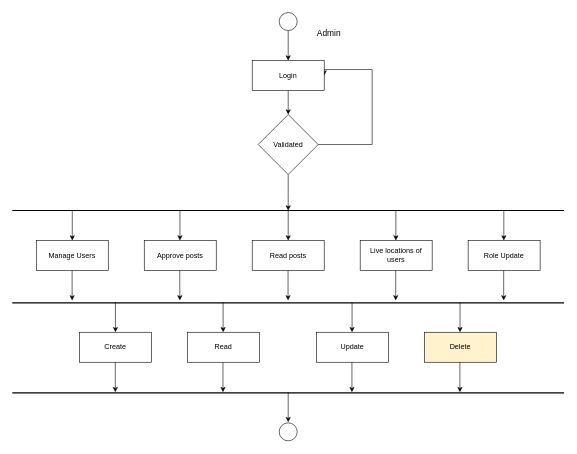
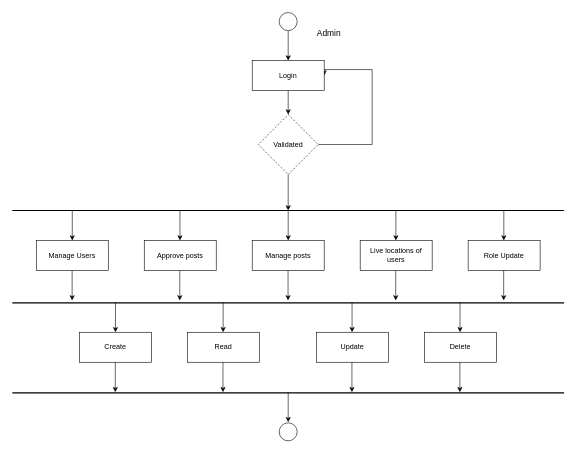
(288, 144) -> (288, 144)
(288, 255) -> (288, 255)
(461, 347) -> (461, 347)
